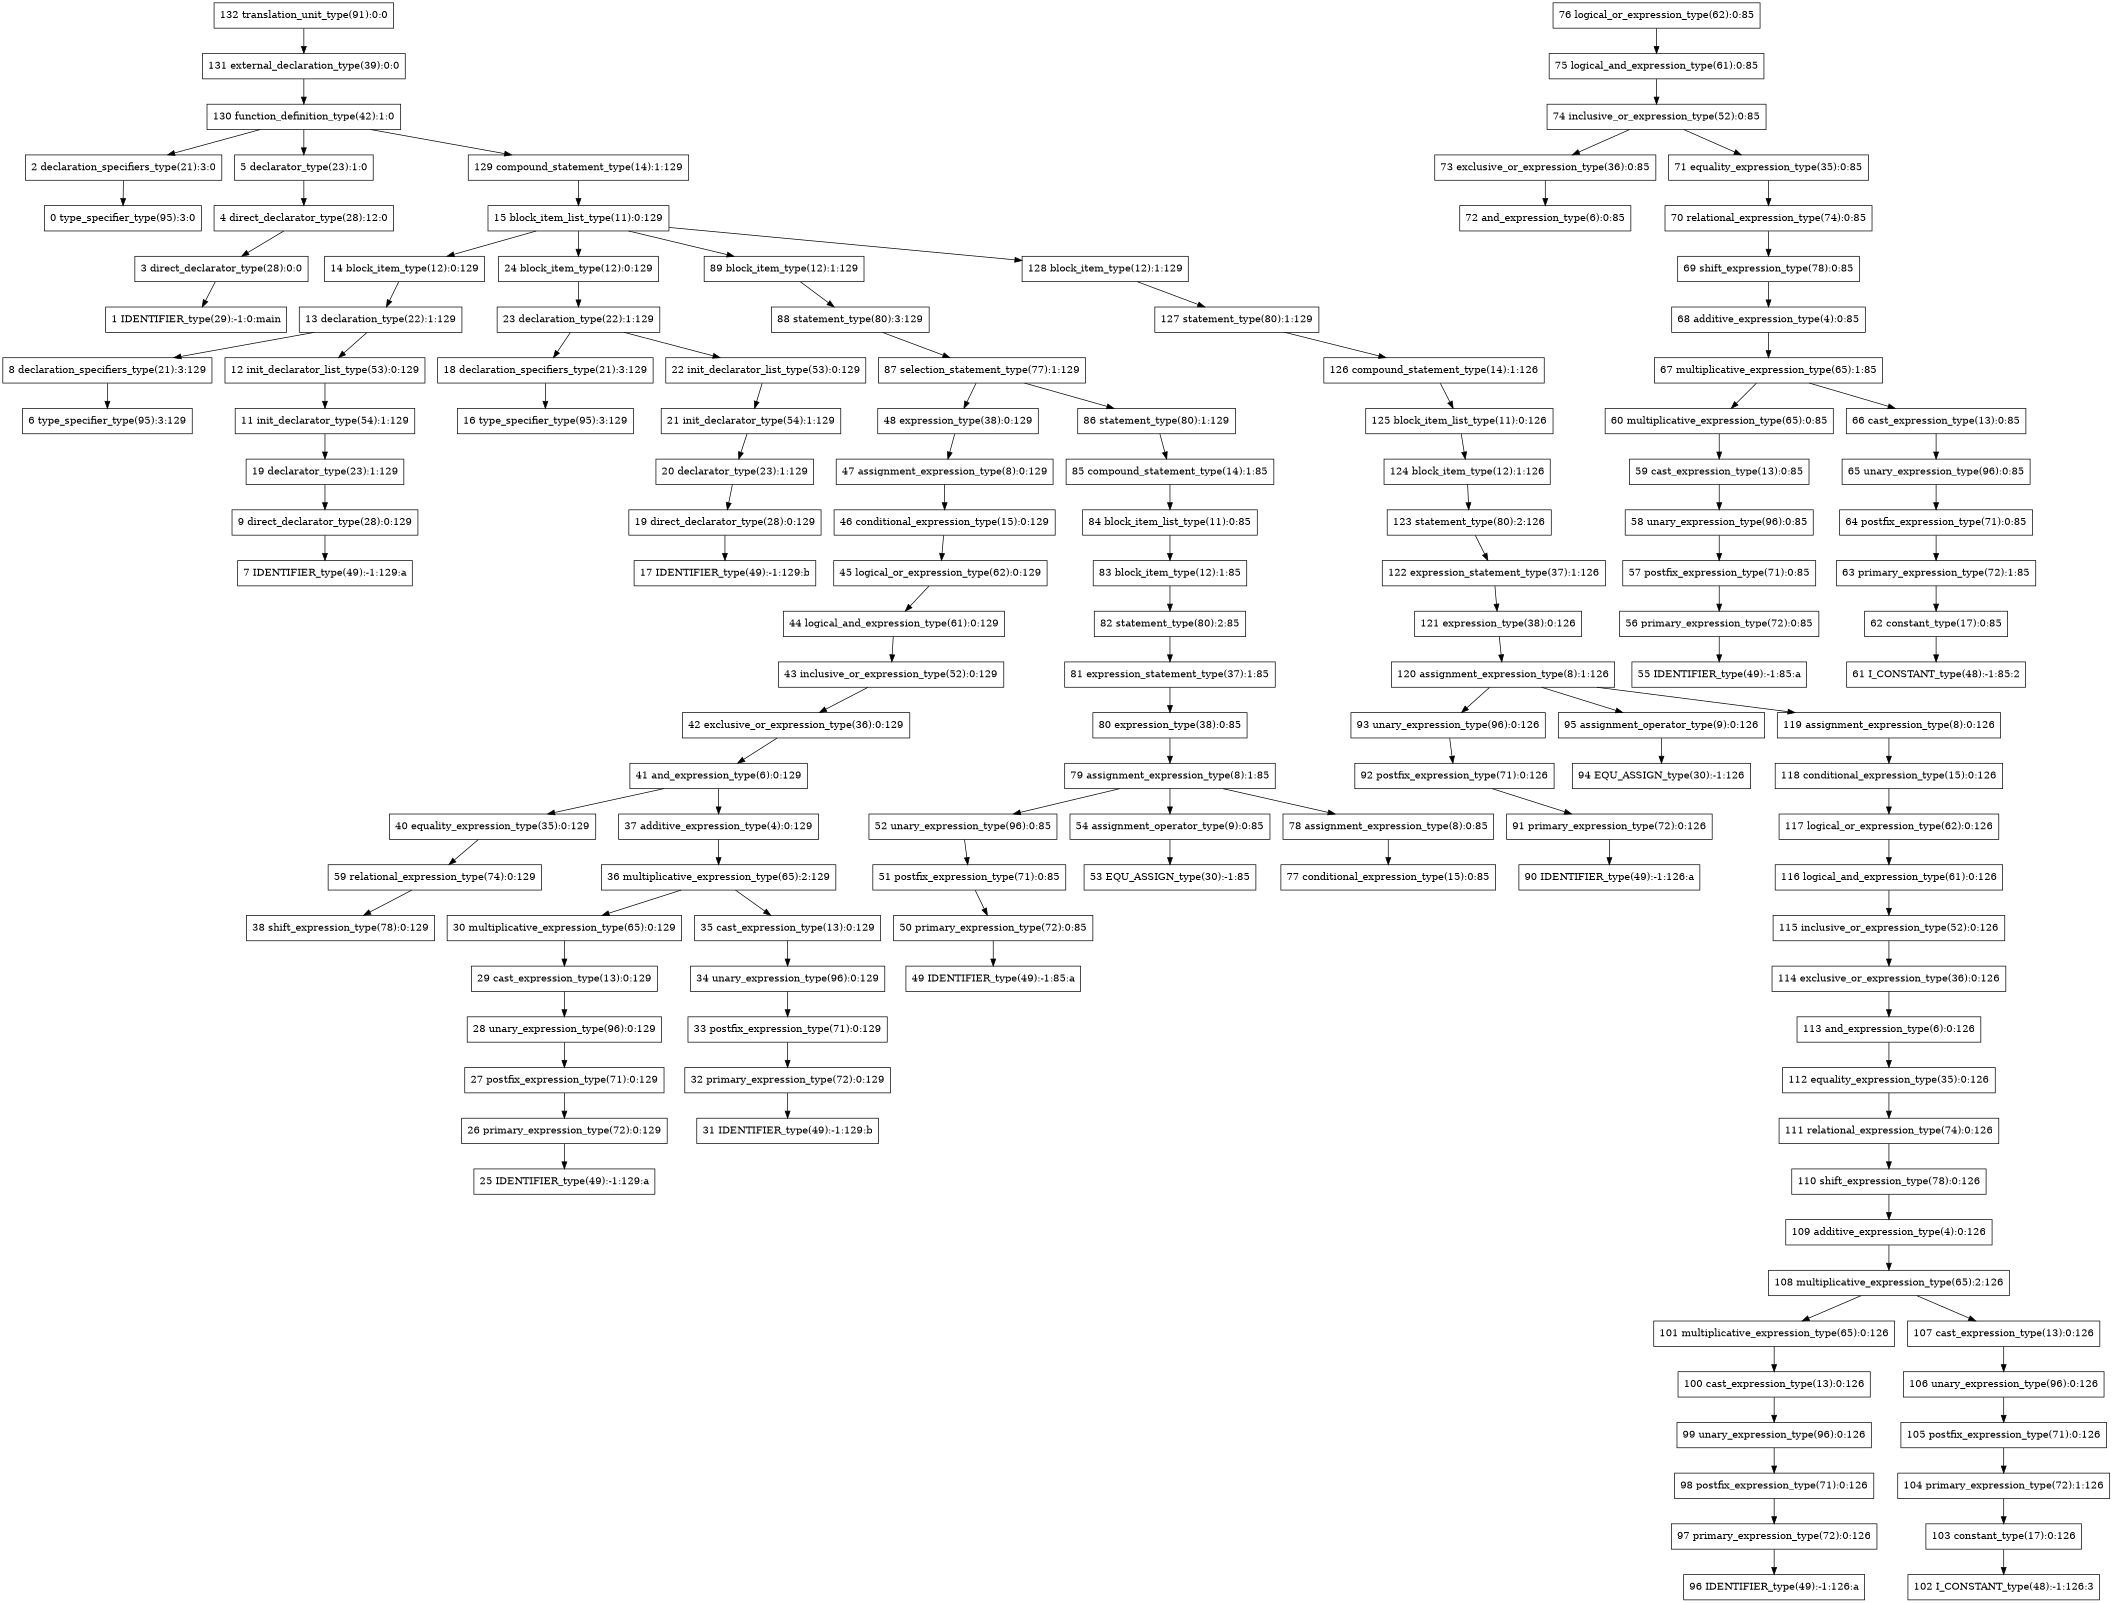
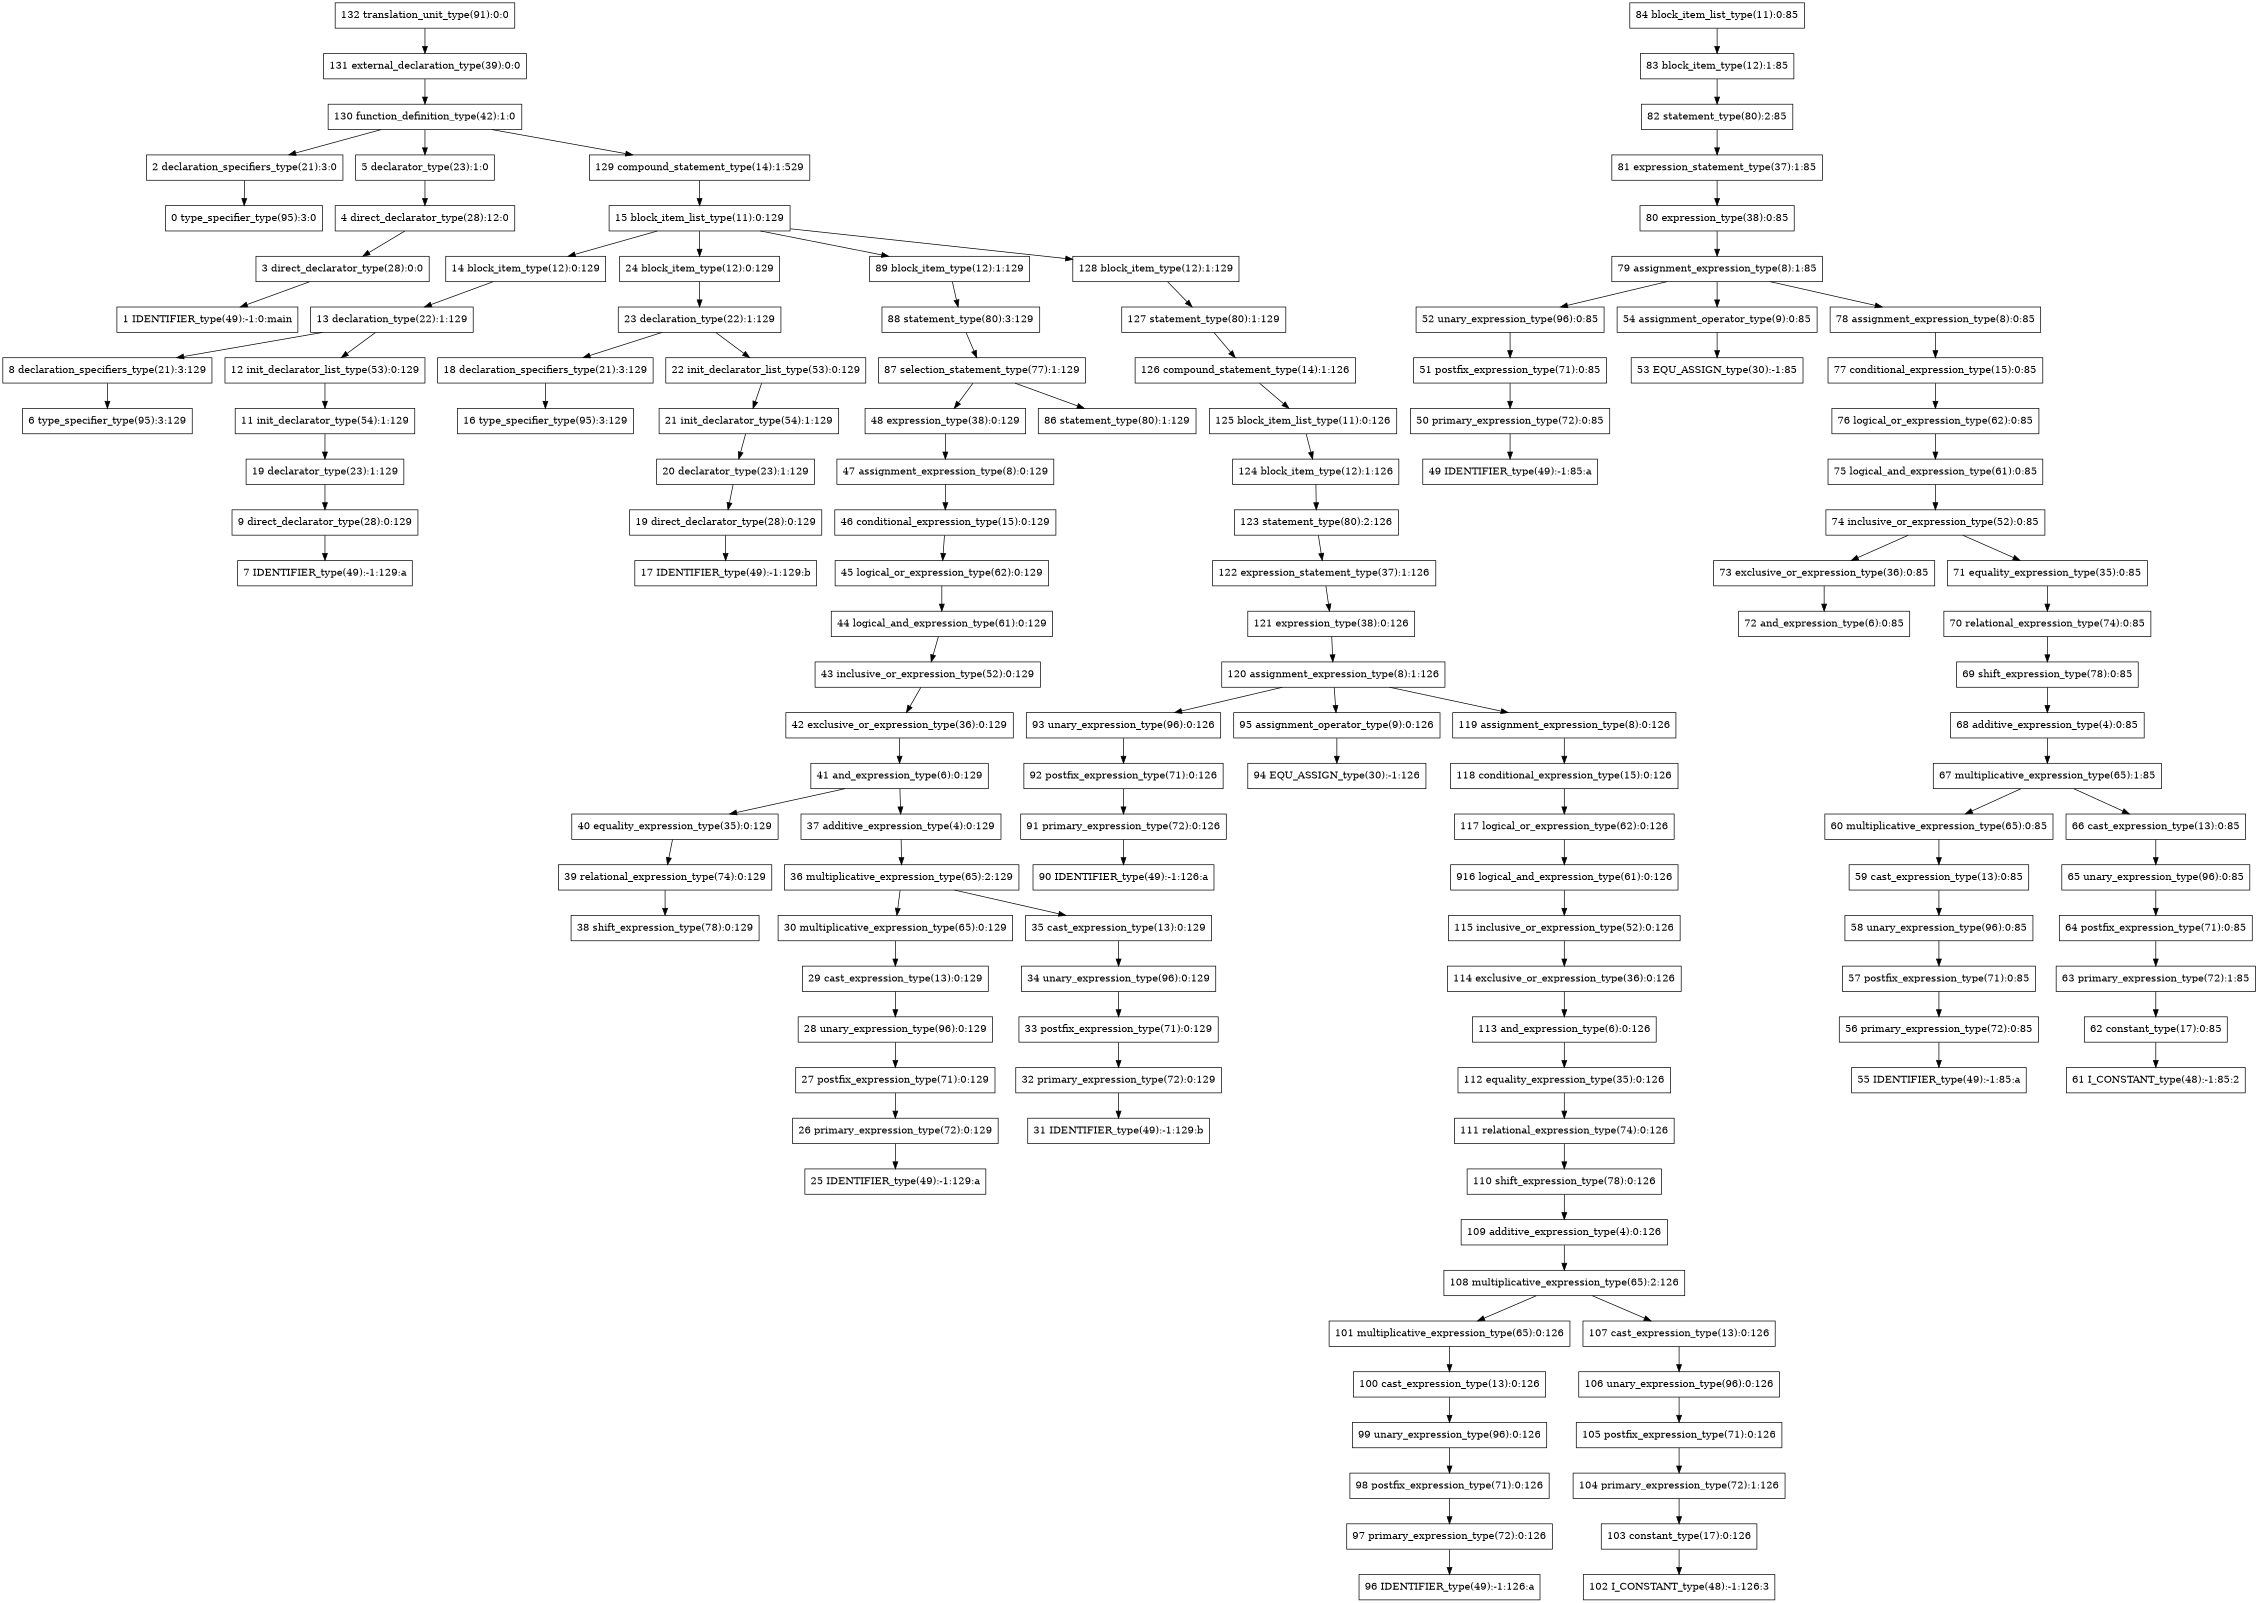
(578, 168) -> (700, 168)
(196, 320) -> (207, 320)
none -> (1935, 392)
(1170, 472) -> none
(435, 877) -> (665, 877)
(1889, 877) -> (1564, 877)
